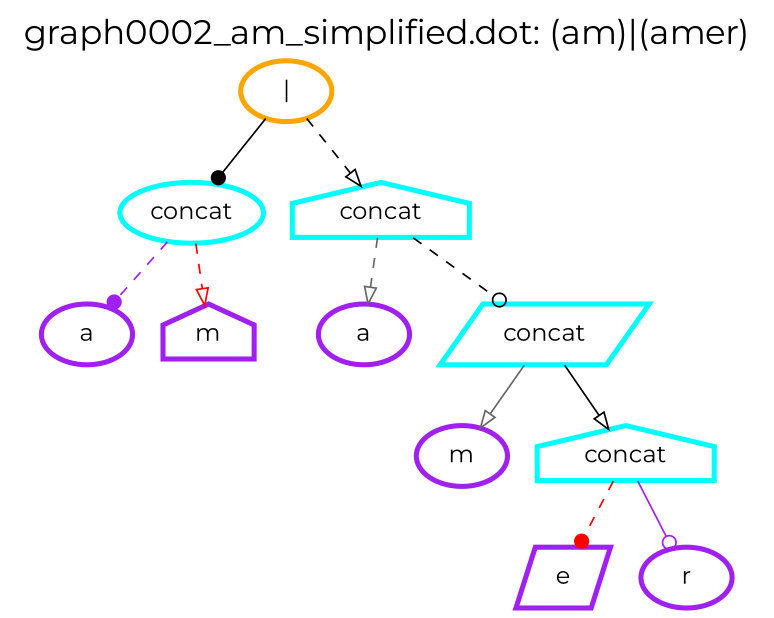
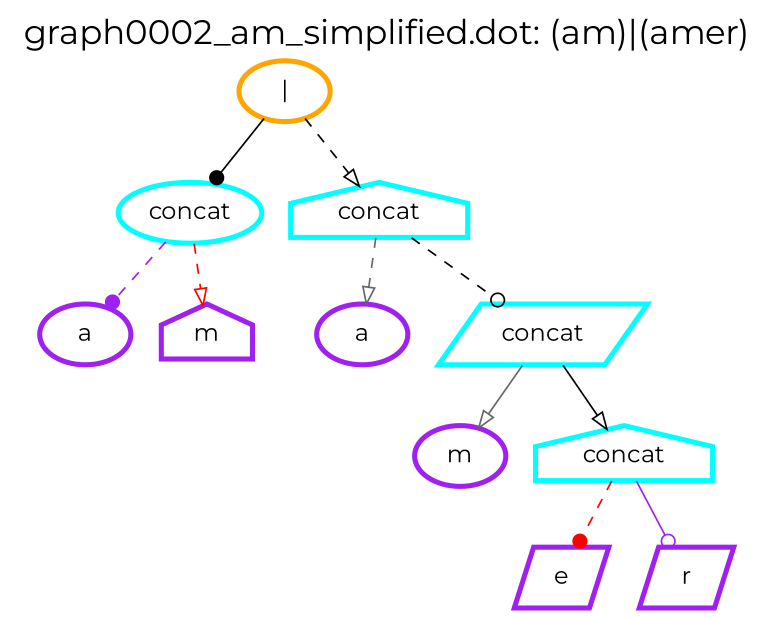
(687, 578) -> (687, 578)
